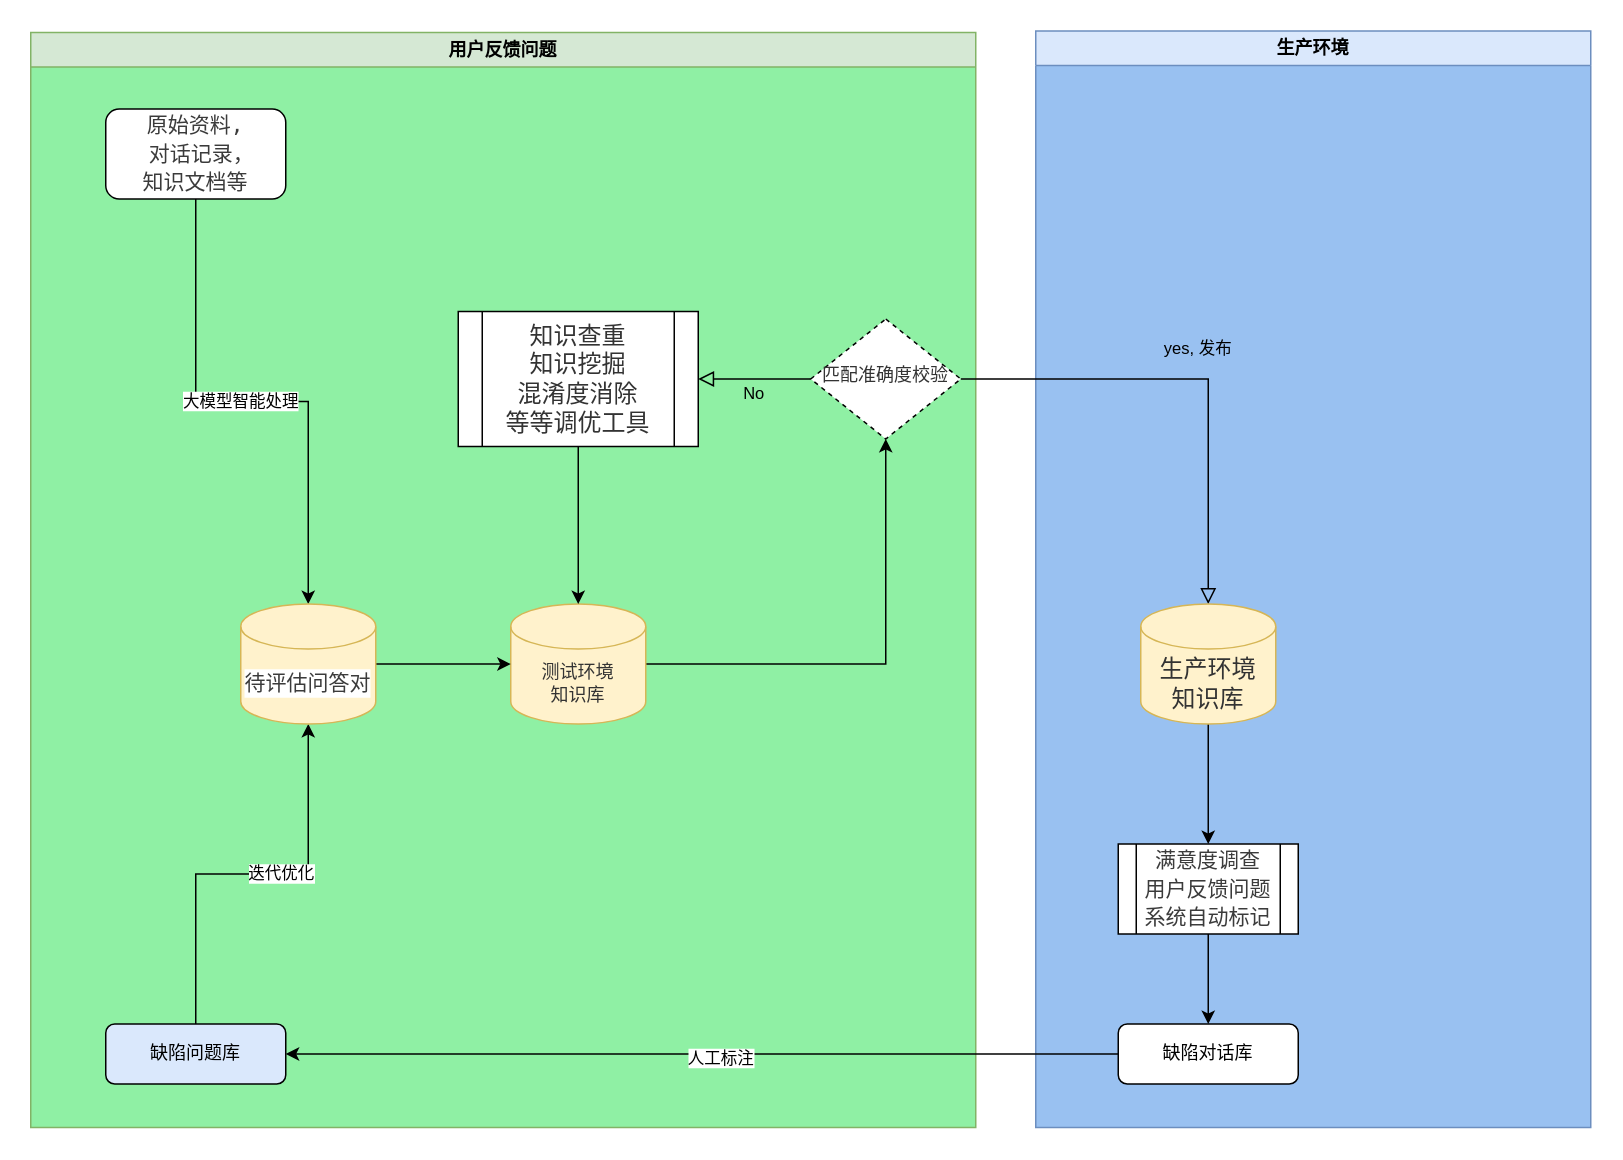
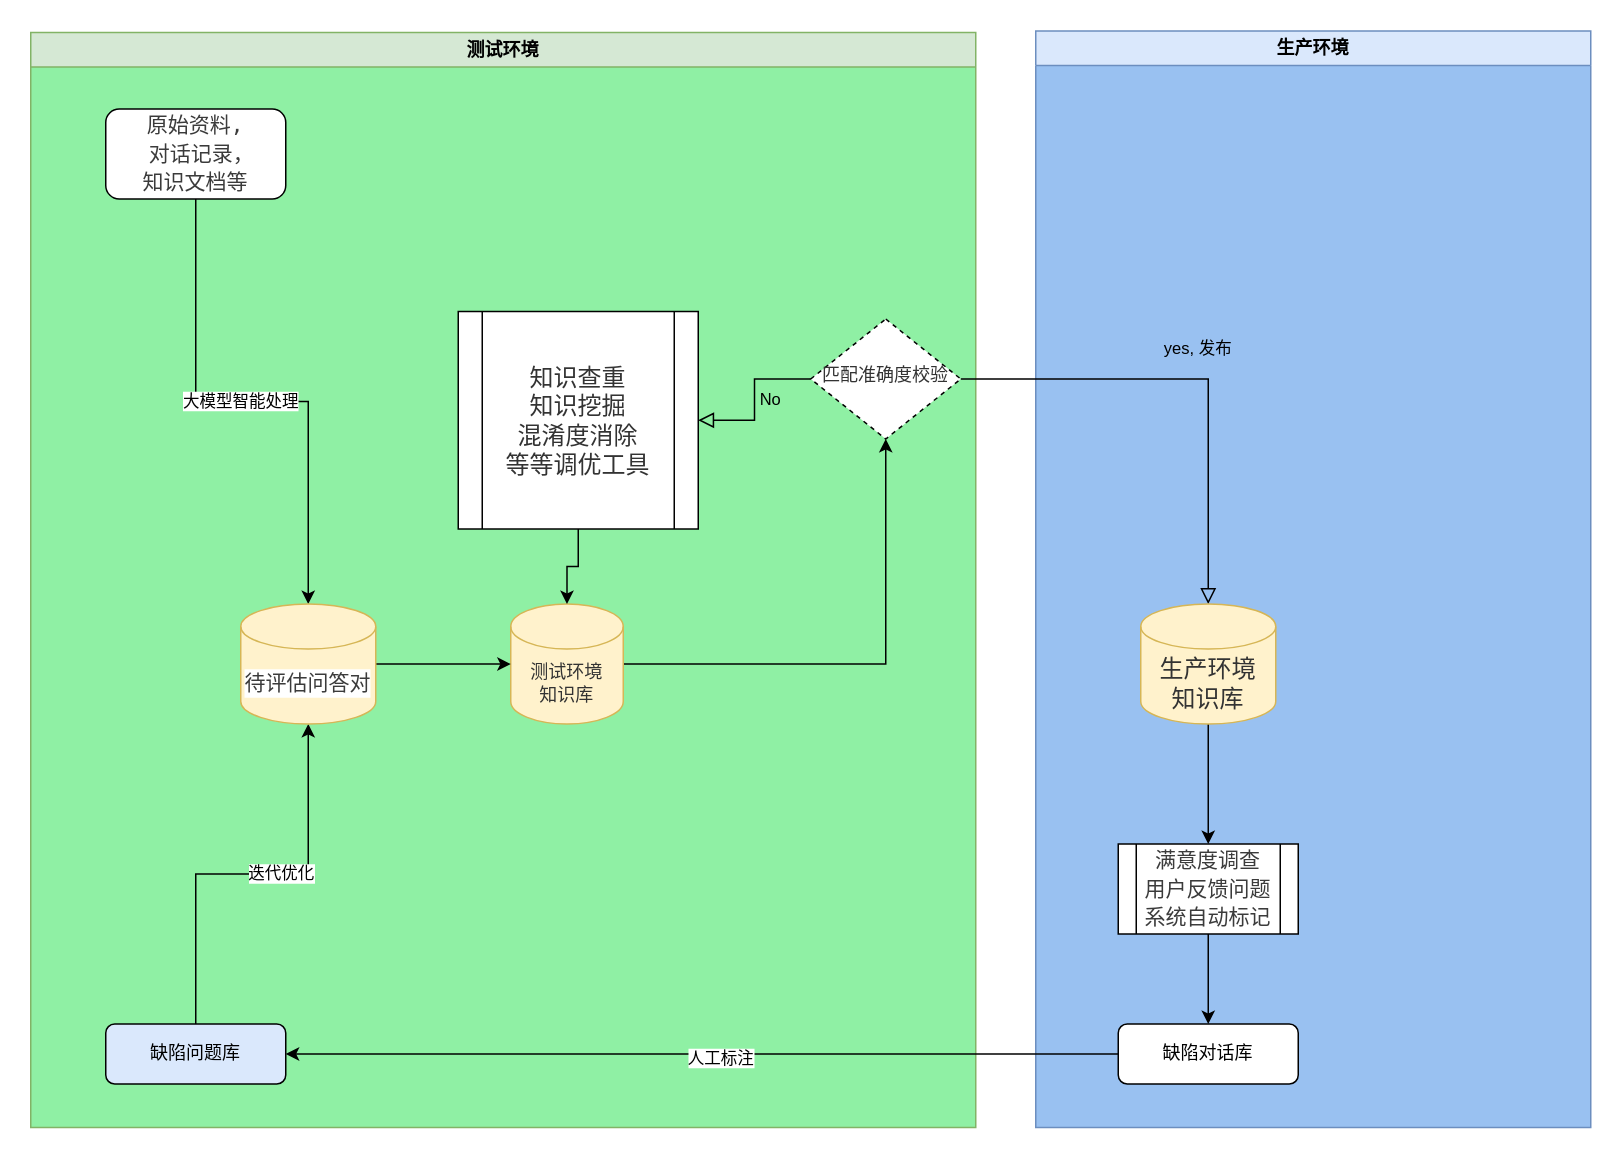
(503, 50) -> (503, 50)
(578, 379) -> (578, 420)
(578, 664) -> (567, 664)
